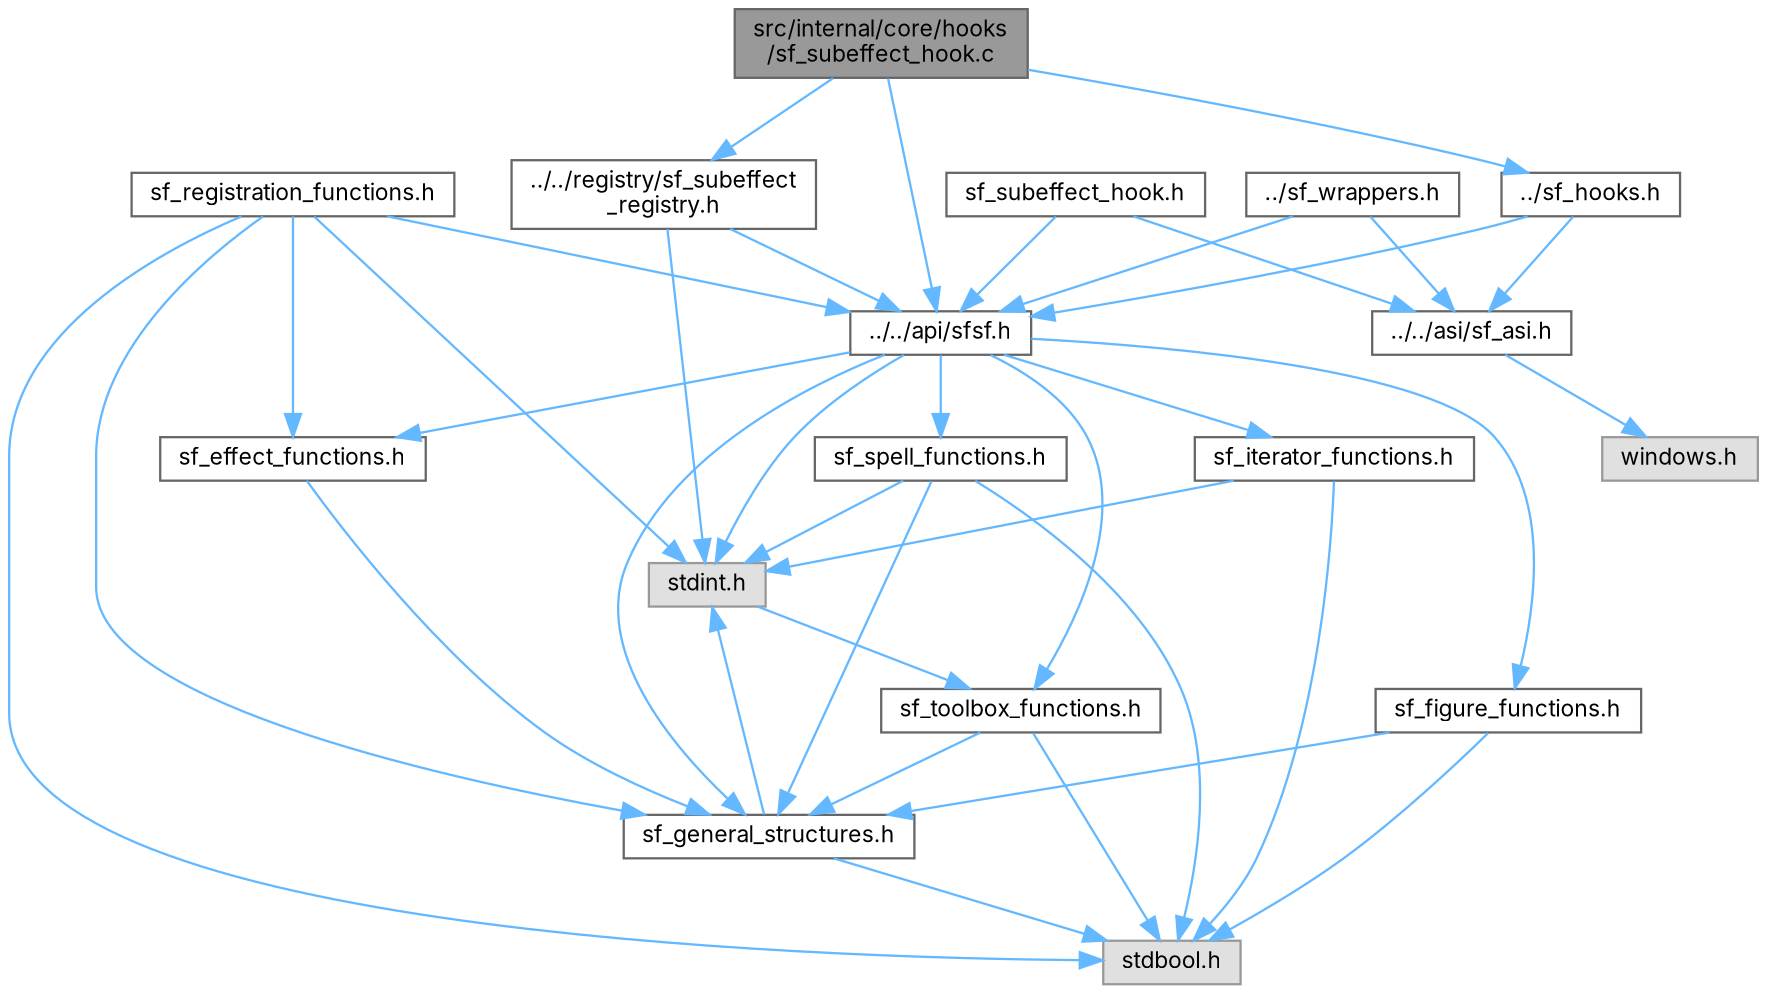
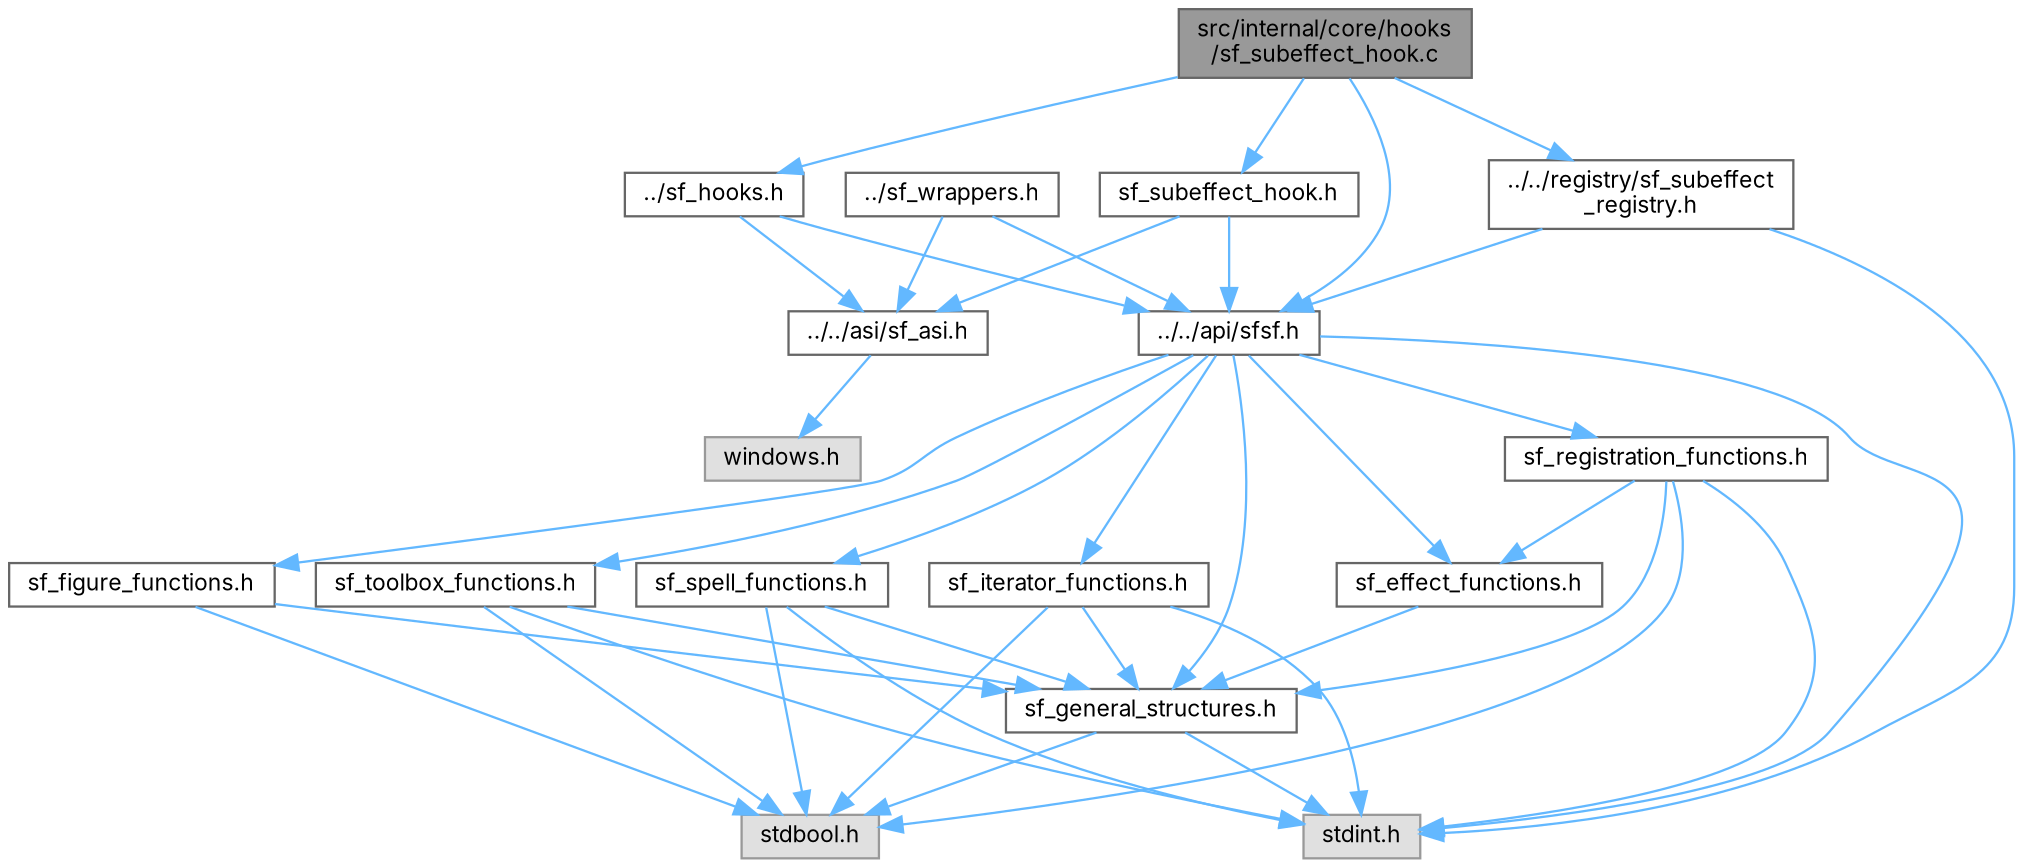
none -> (1280, 115)
(607, 262) -> (1436, 393)
none -> (1104, 638)
(843, 640) -> (890, 730)
